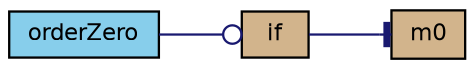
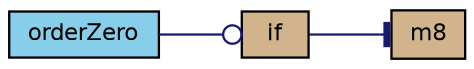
(428, 35) -> (428, 35)
